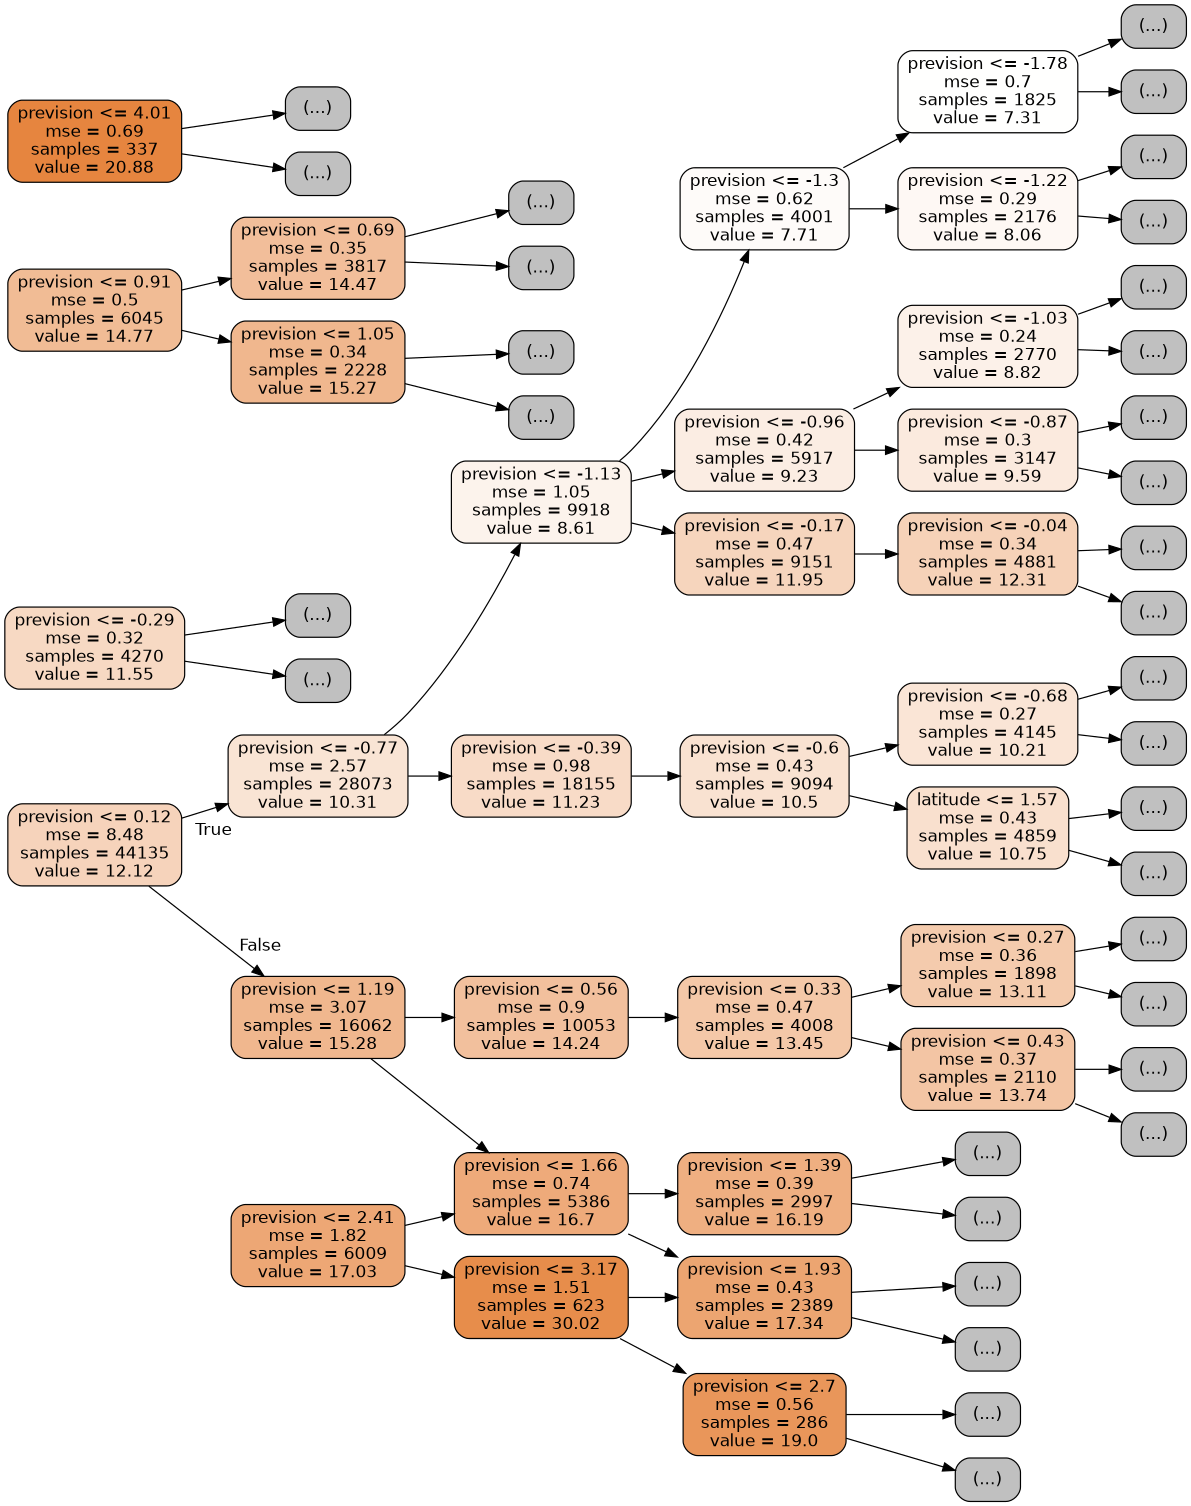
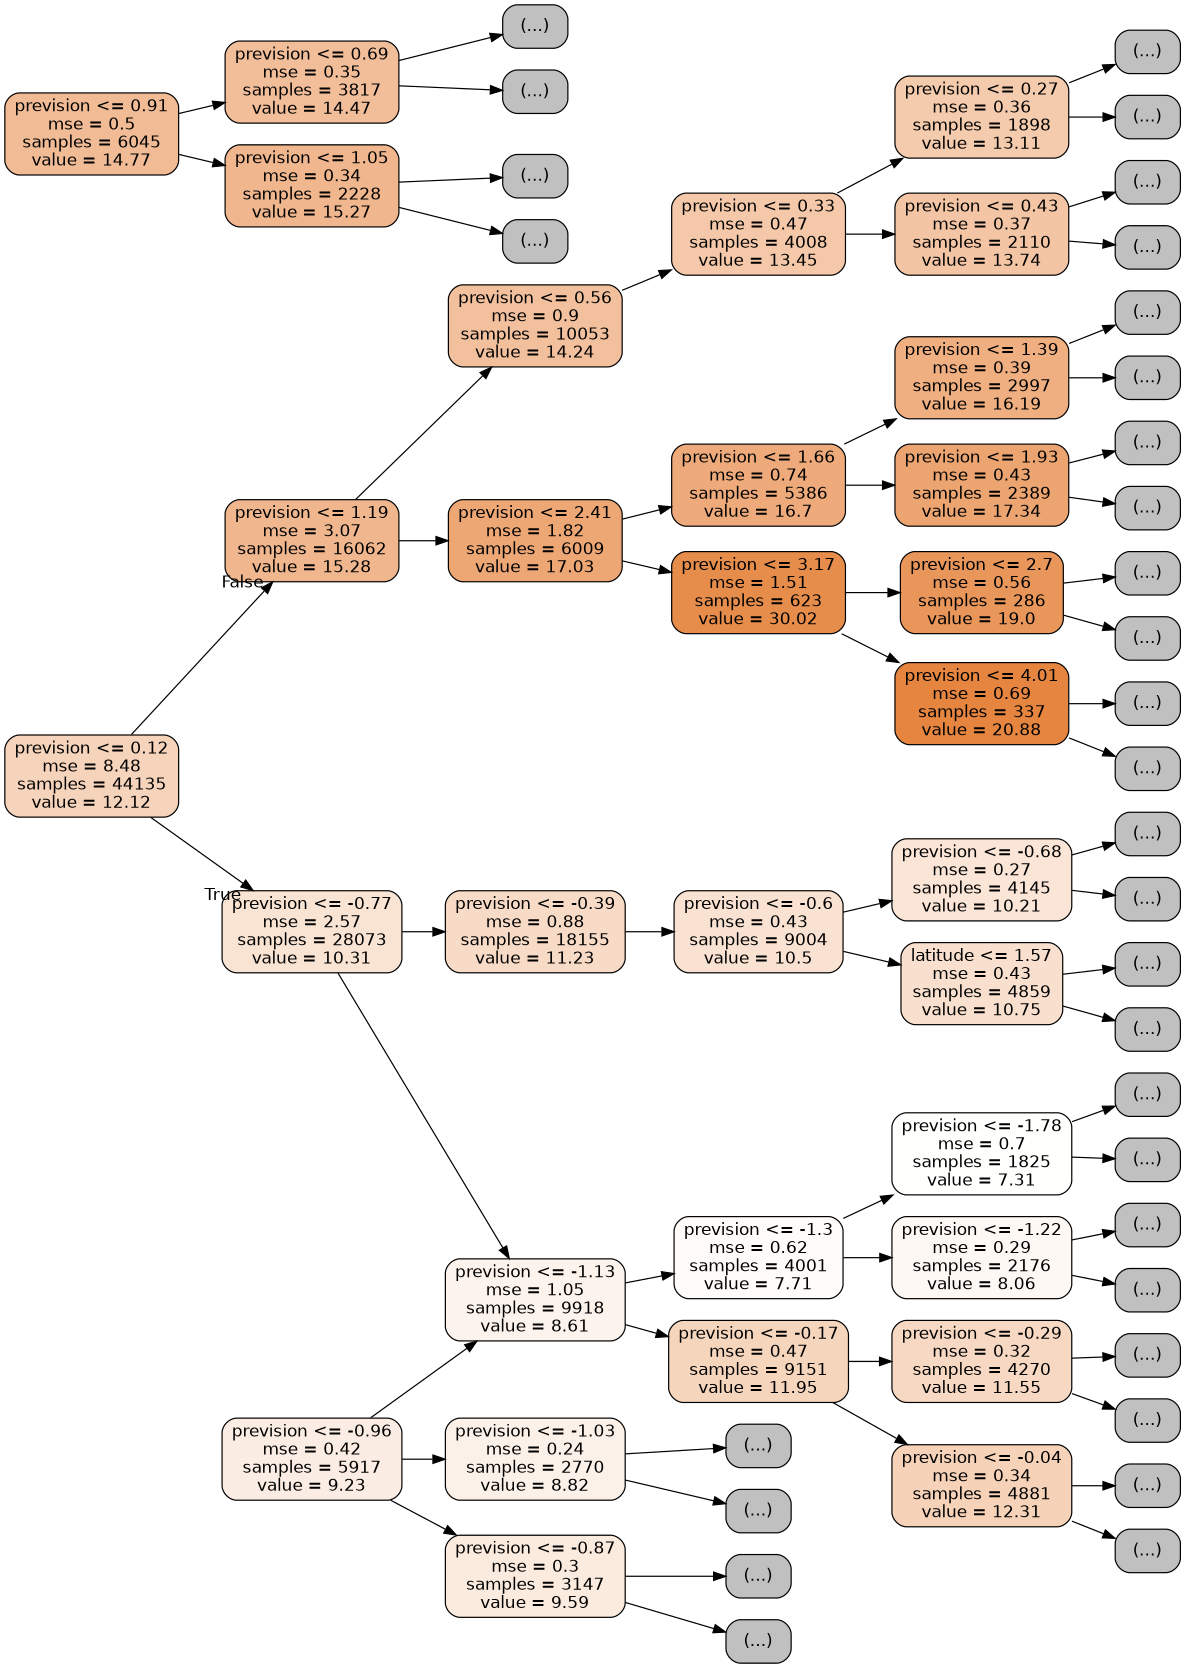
(647, 478) -> (419, 1383)
(541, 776) -> (535, 932)
(765, 776) -> (759, 932)
(425, 1102) -> (417, 541)
(647, 1297) -> (865, 645)
none -> (864, 1361)
